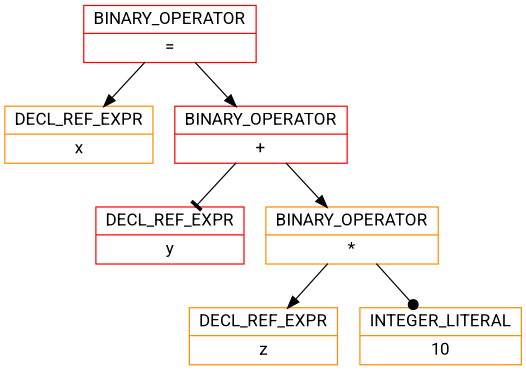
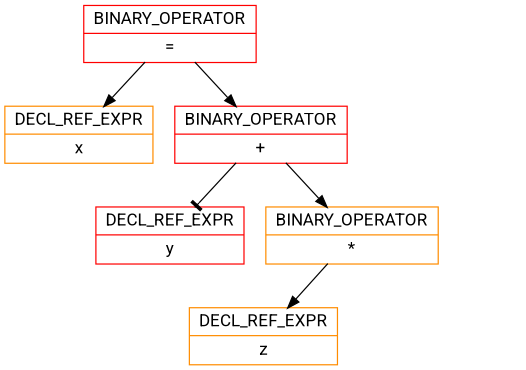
(441, 336) -> none
